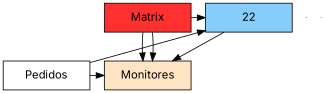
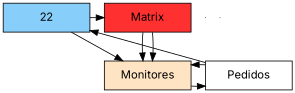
(194, 18) -> (93, 18)
none -> (194, 86)
